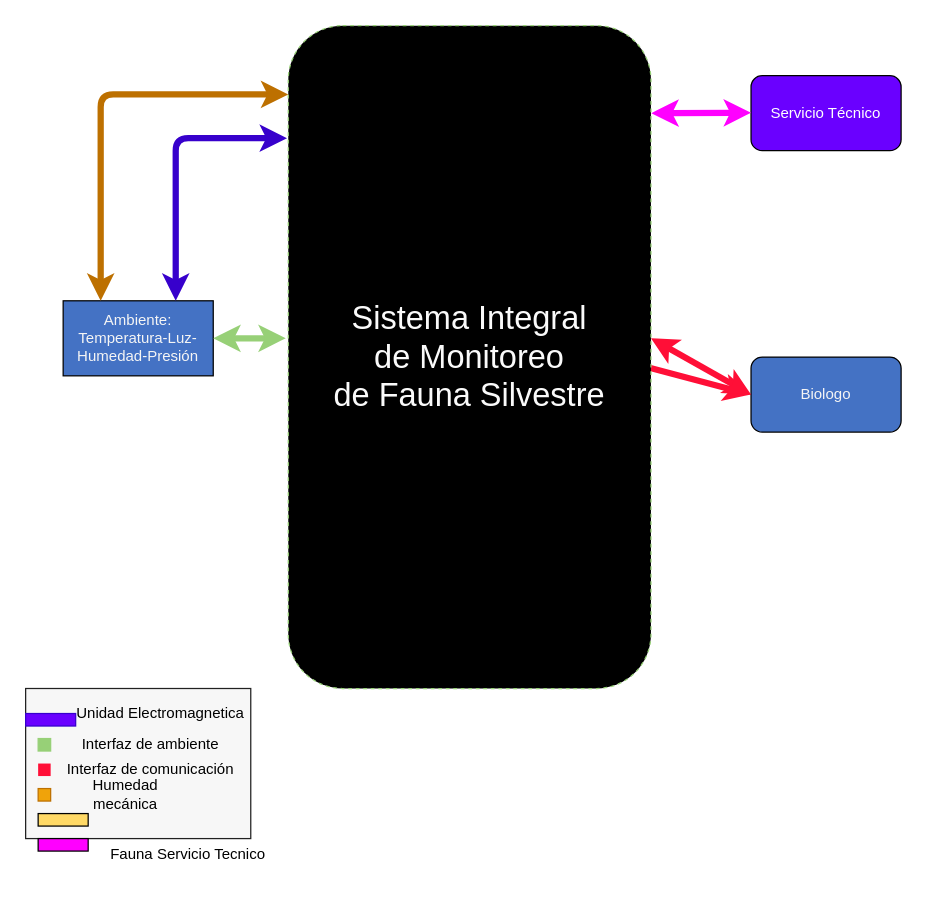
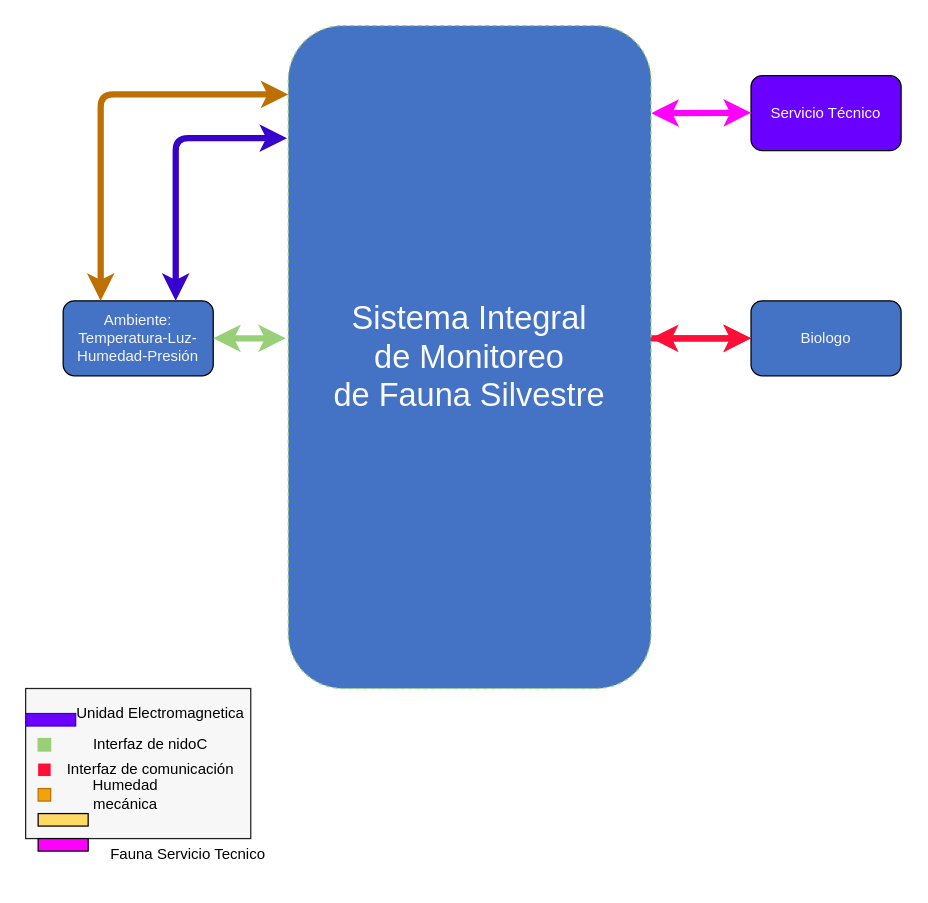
(138, 338) -> (138, 338)
(469, 357) -> (469, 357)
(826, 394) -> (826, 338)
(151, 744) -> (151, 744)
